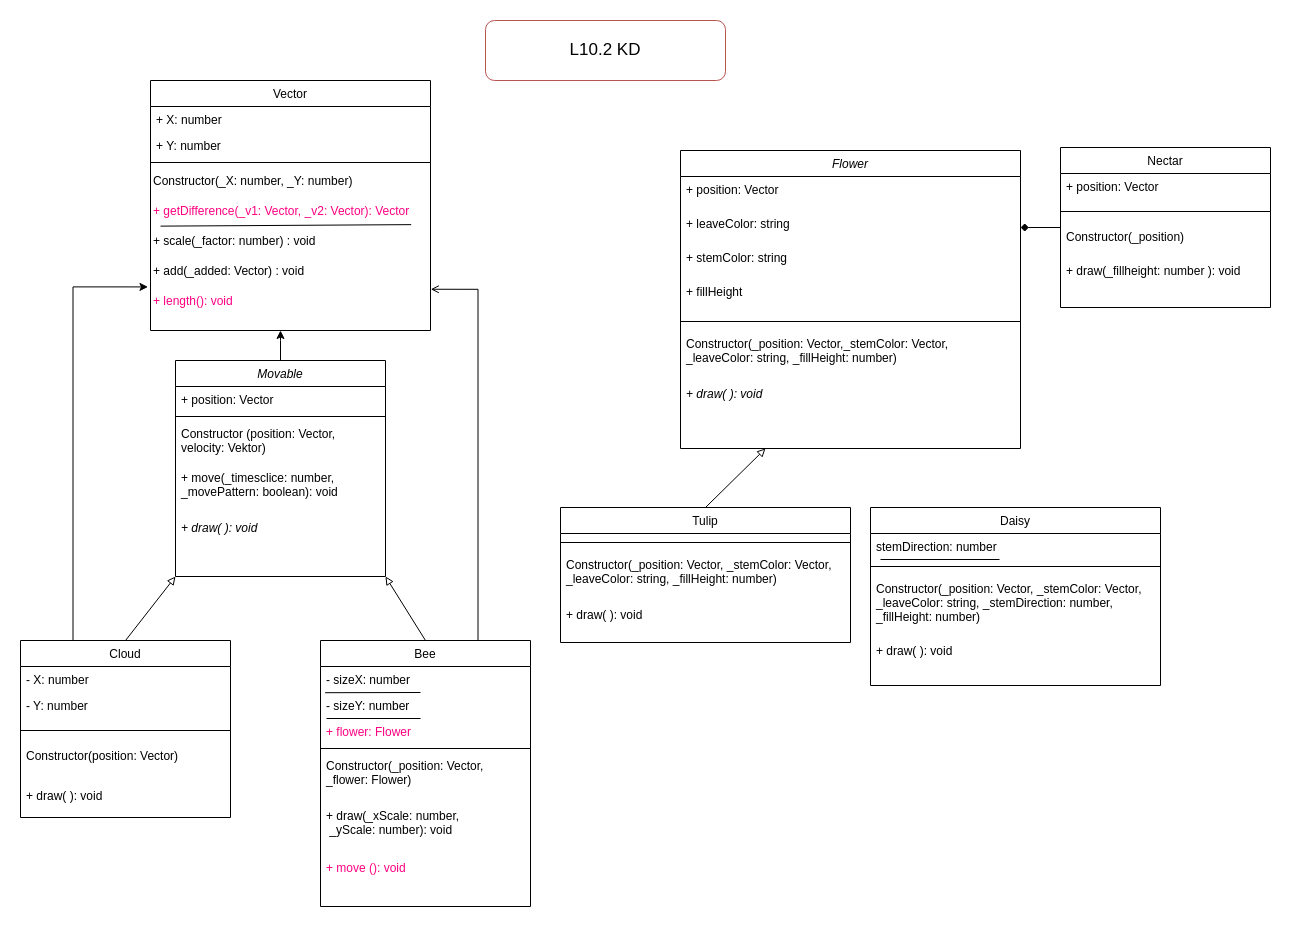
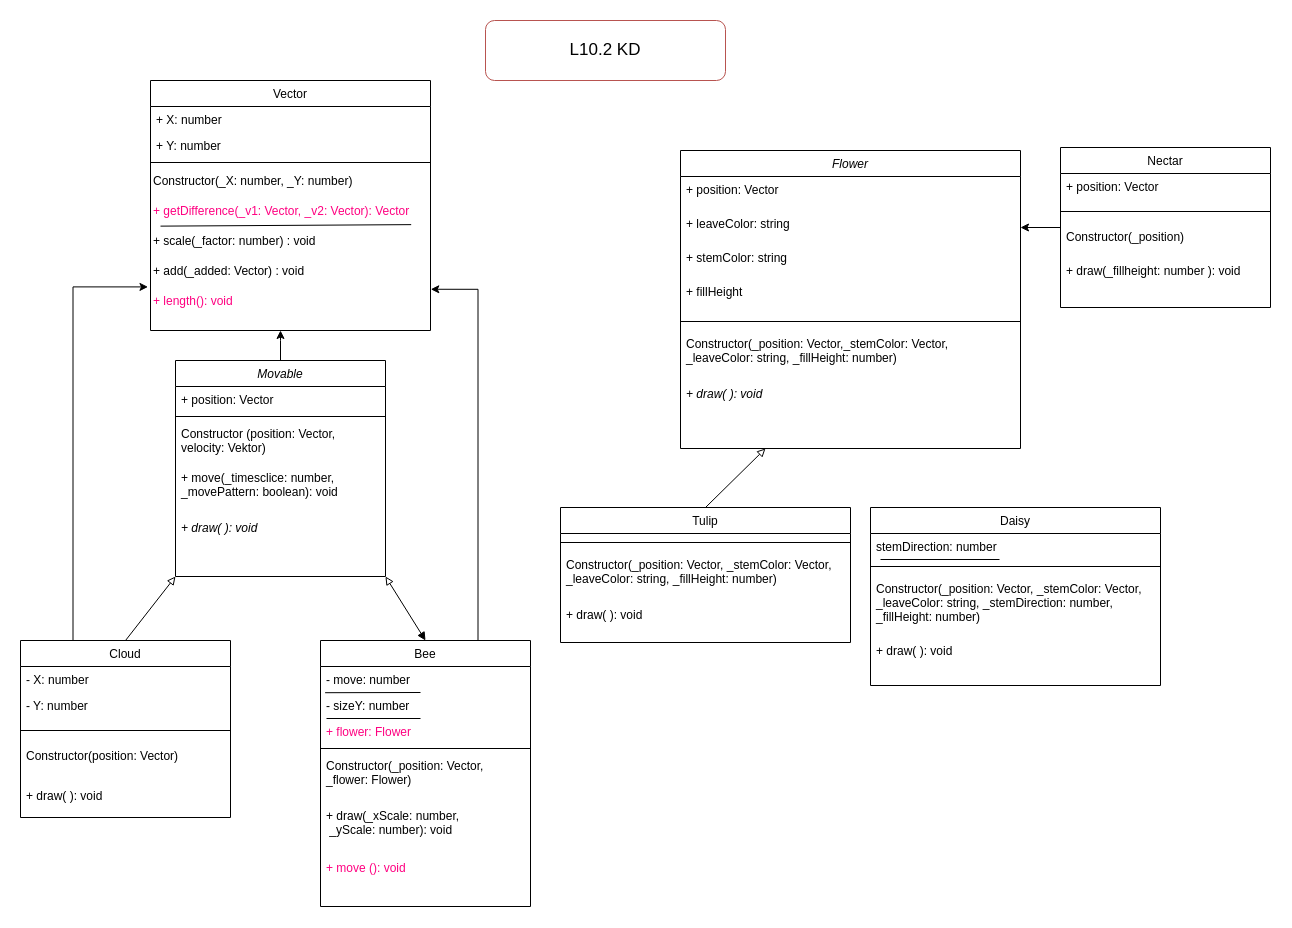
(1029, 228) -> (1029, 228)
(437, 289) -> (439, 289)
(422, 635) -> (420, 632)
(370, 680) -> (368, 680)
